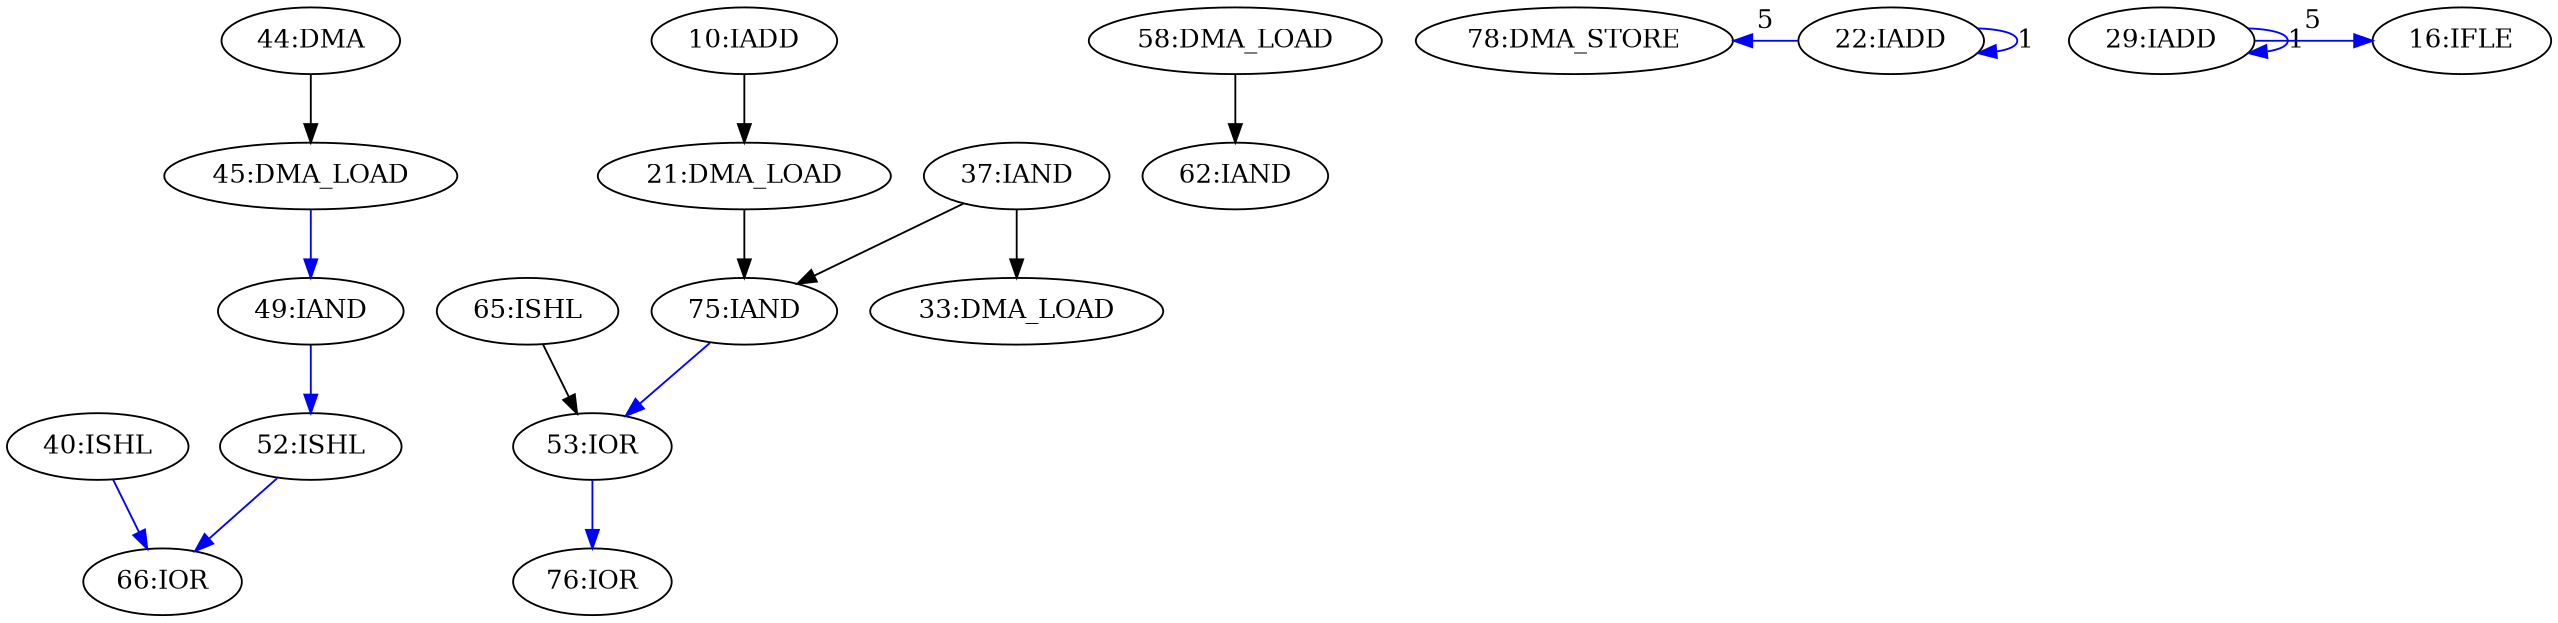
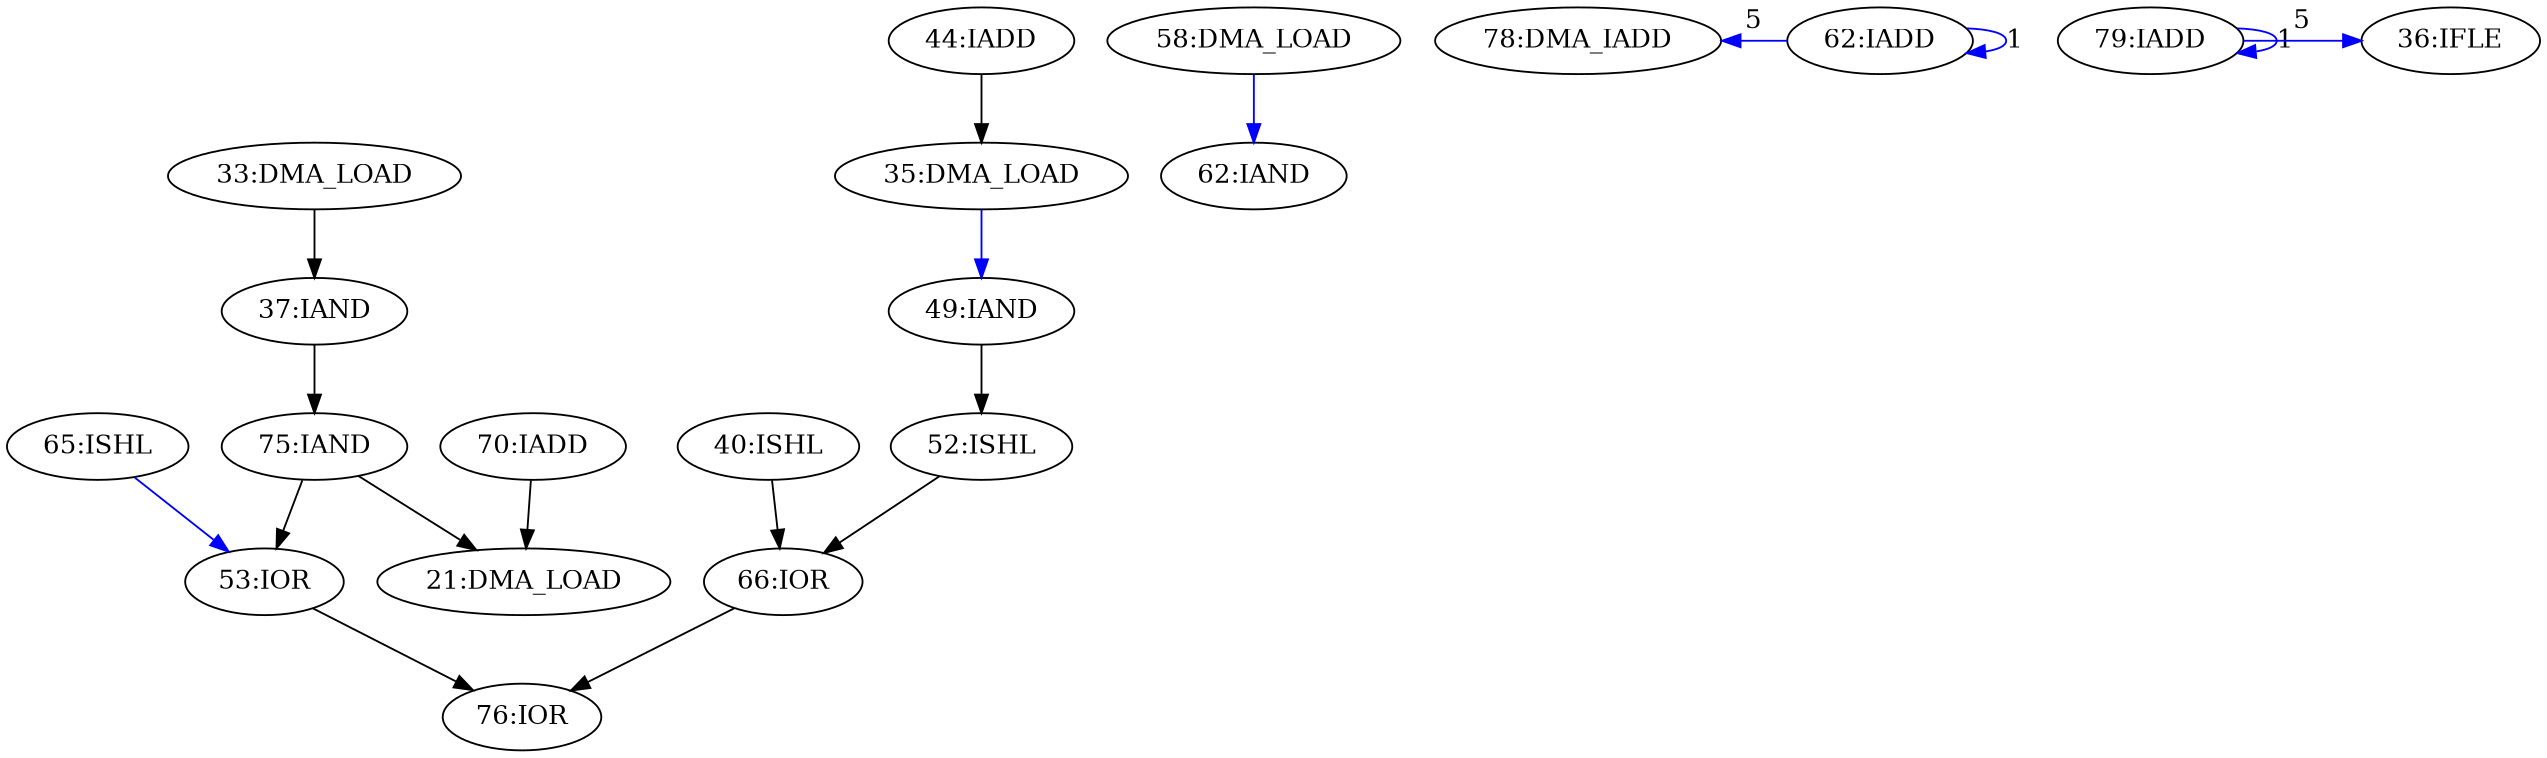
(311, 41) -> (982, 41)
(744, 41) -> (533, 447)
(1574, 41) -> (1578, 41)
(1891, 41) -> (1880, 41)
(2162, 41) -> (2151, 41)
(2462, 41) -> (2451, 41)
(1235, 99) -> (1254, 99)
(311, 176) -> (982, 176)
(744, 234) -> (409, 508)
(1017, 234) -> (315, 234)
(311, 370) -> (982, 370)
(556, 371) -> (174, 509)
(675, 373) -> (293, 506)
(592, 505) -> (384, 645)
(126, 506) -> (775, 505)
(243, 509) -> (890, 509)
none -> (661, 645)
